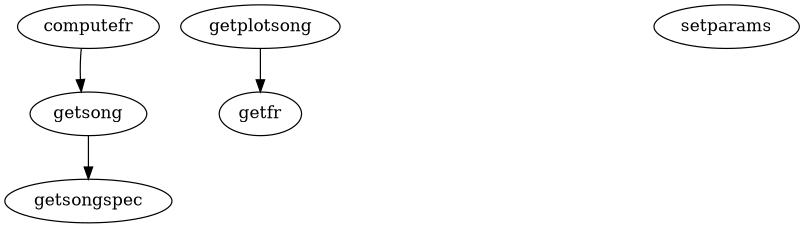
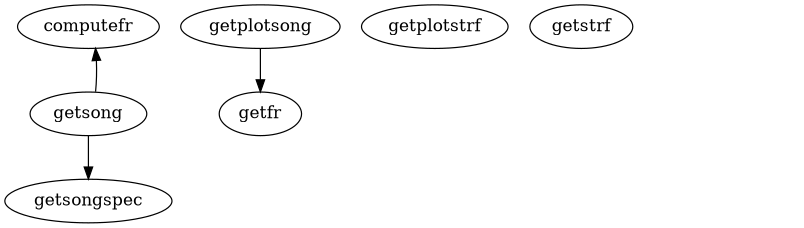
none -> (435, 27)
none -> (581, 27)
(727, 27) -> none
(80, 64) -> (97, 76)
